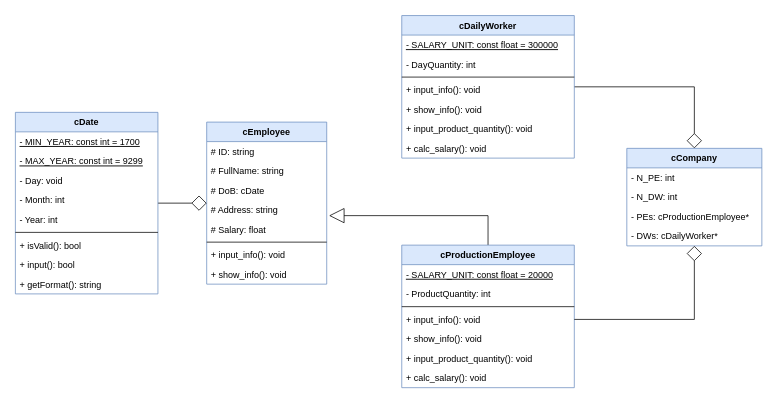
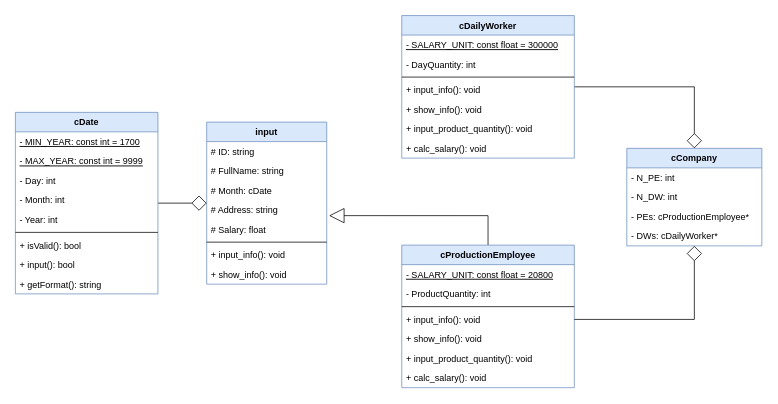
(266, 132) -> (266, 132)
(82, 161) -> (82, 161)
(43, 181) -> (40, 181)
(237, 191) -> (243, 191)
(483, 275) -> (483, 275)
